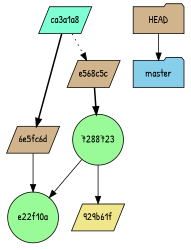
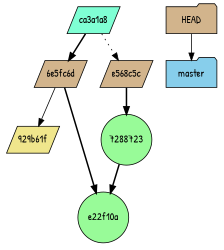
(33, 169) -> (79, 137)
(68, 176) -> (116, 175)
(98, 181) -> (48, 103)
